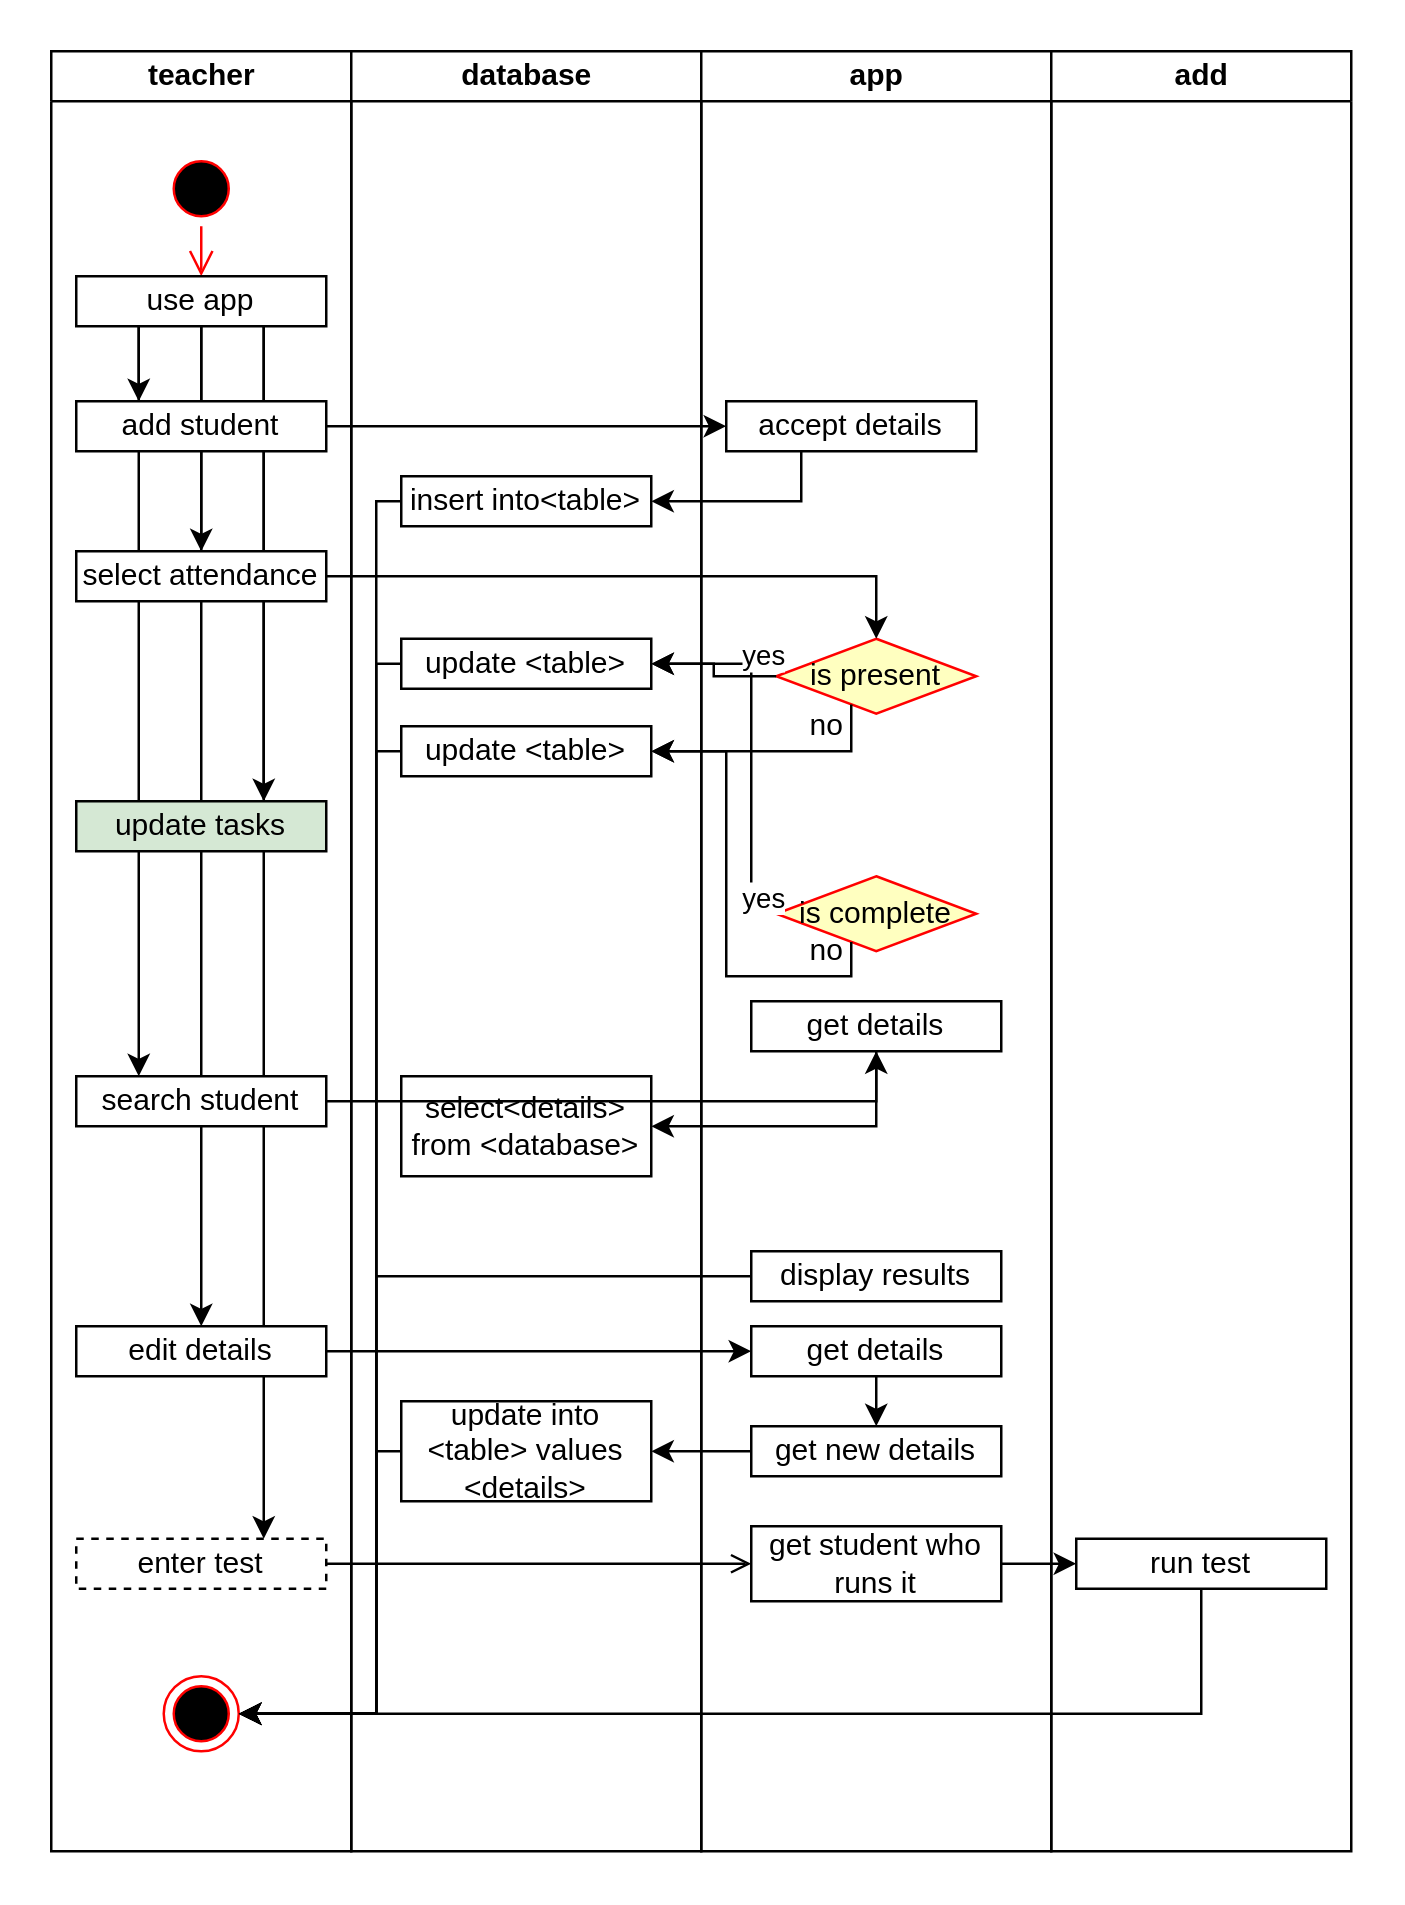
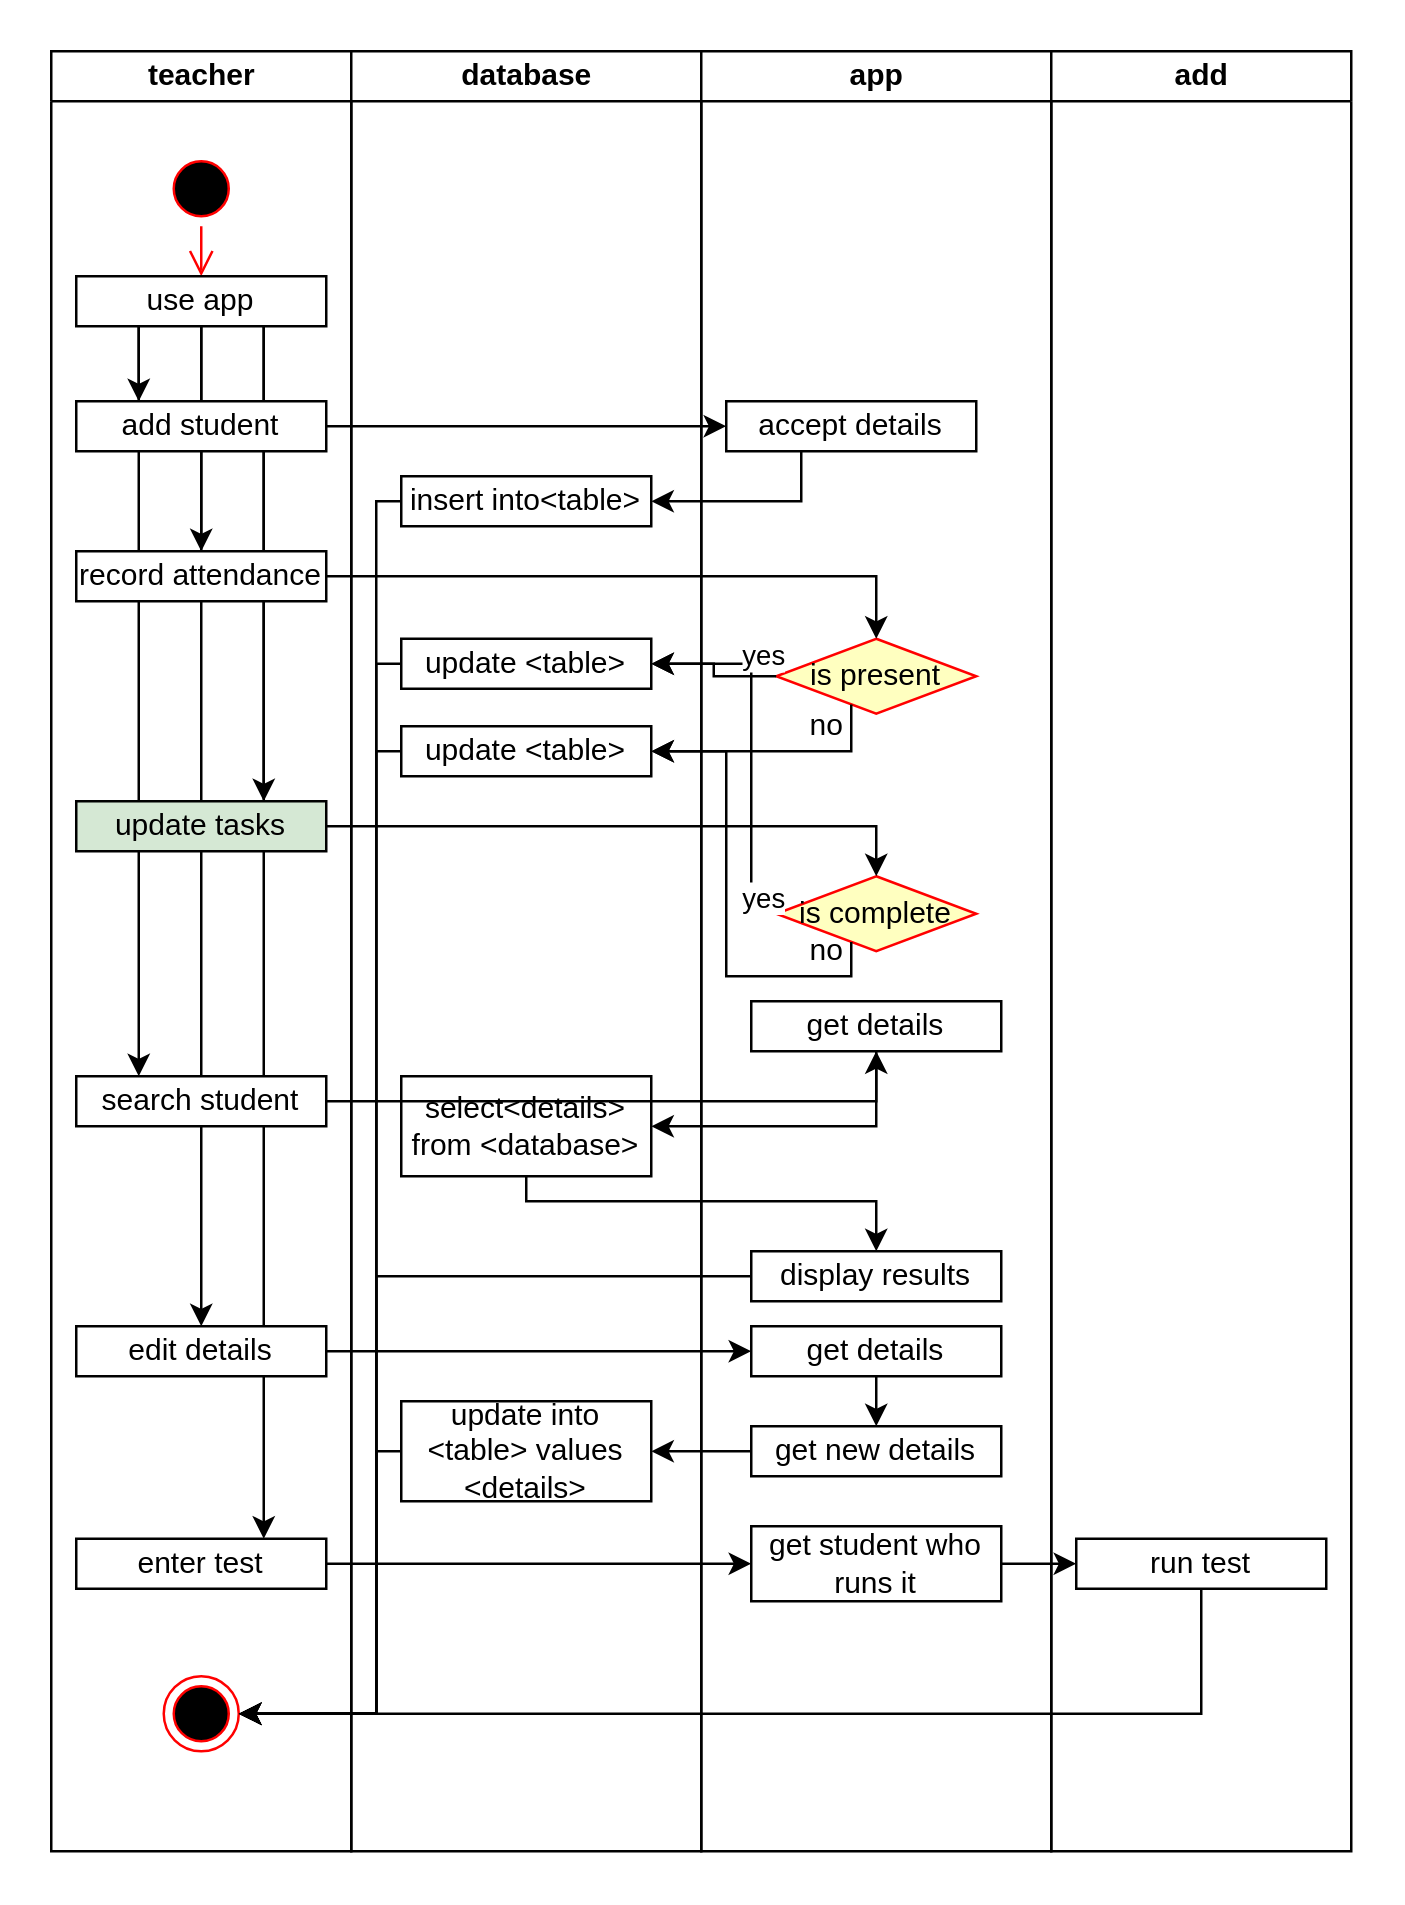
(201, 576) -> (201, 576)
none -> (538, 826)
none -> (808, 1201)
(201, 1564) -> (201, 1564)
(737, 1564) -> (733, 1564)
